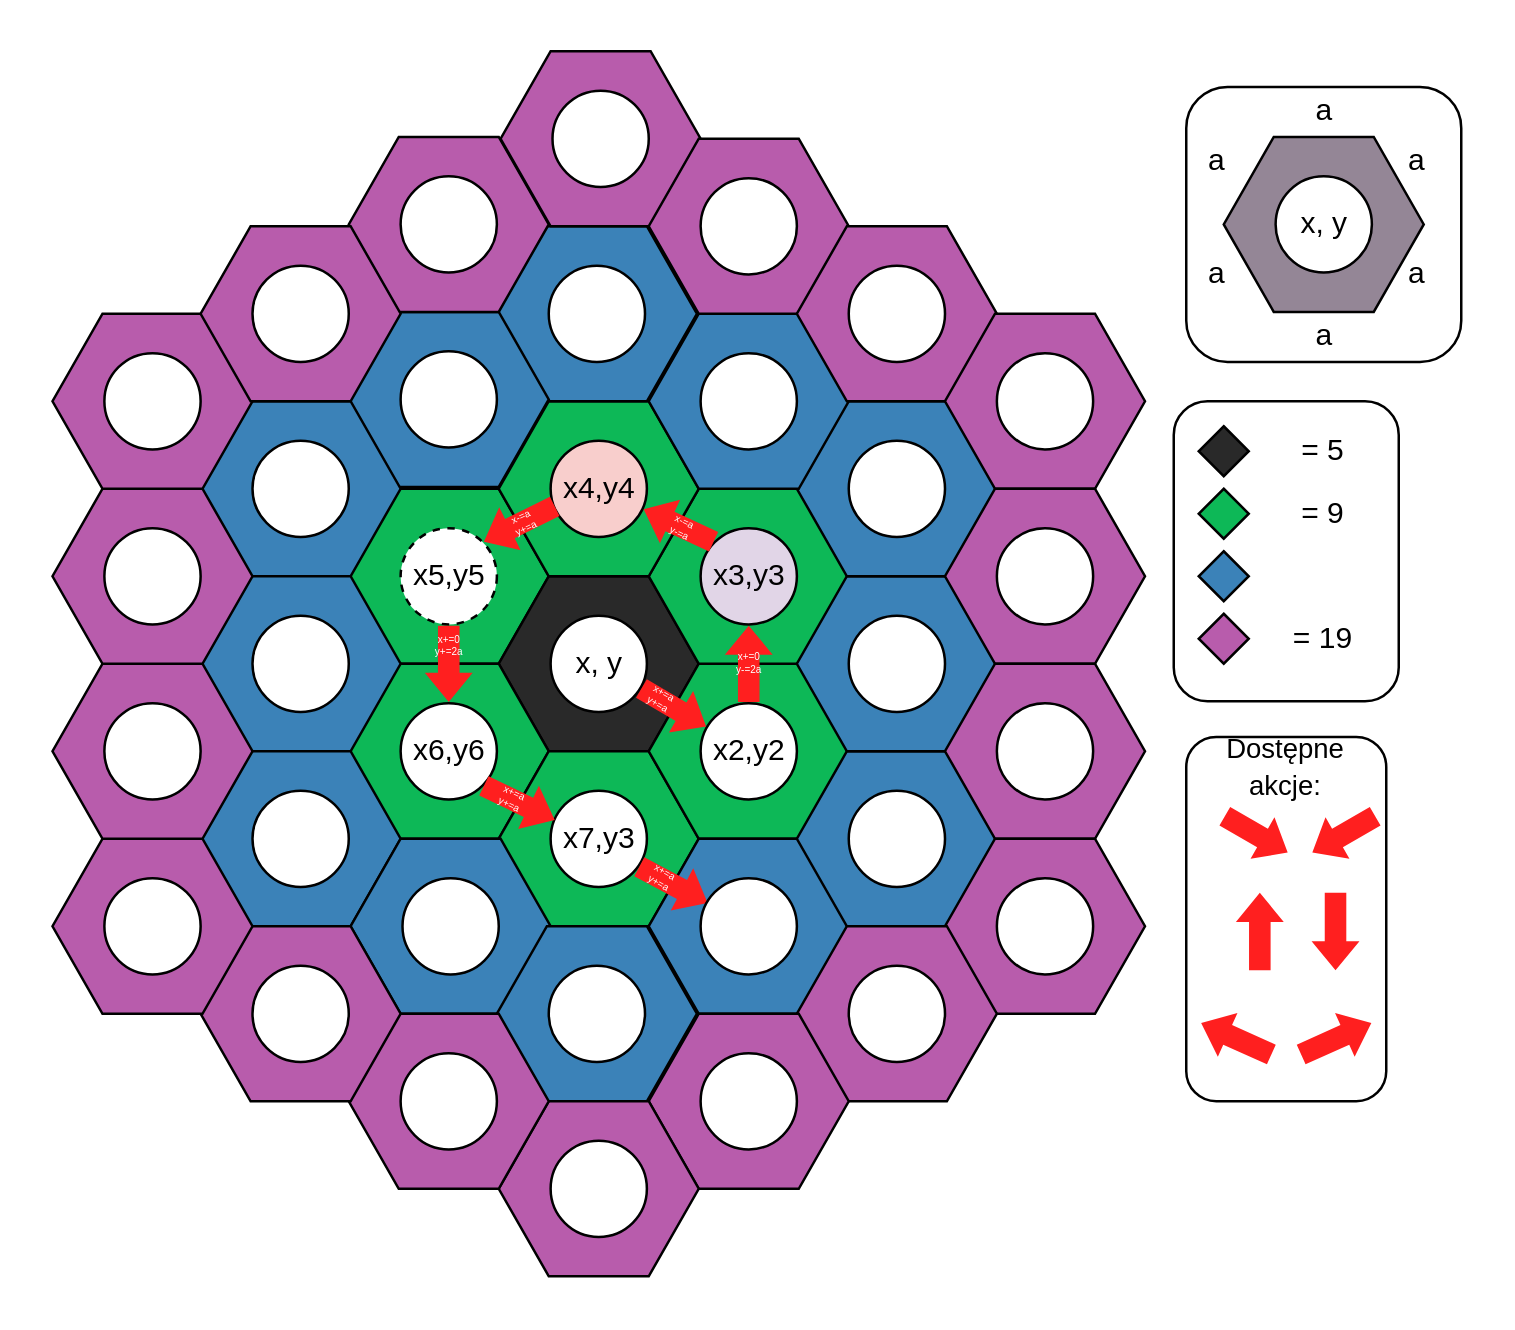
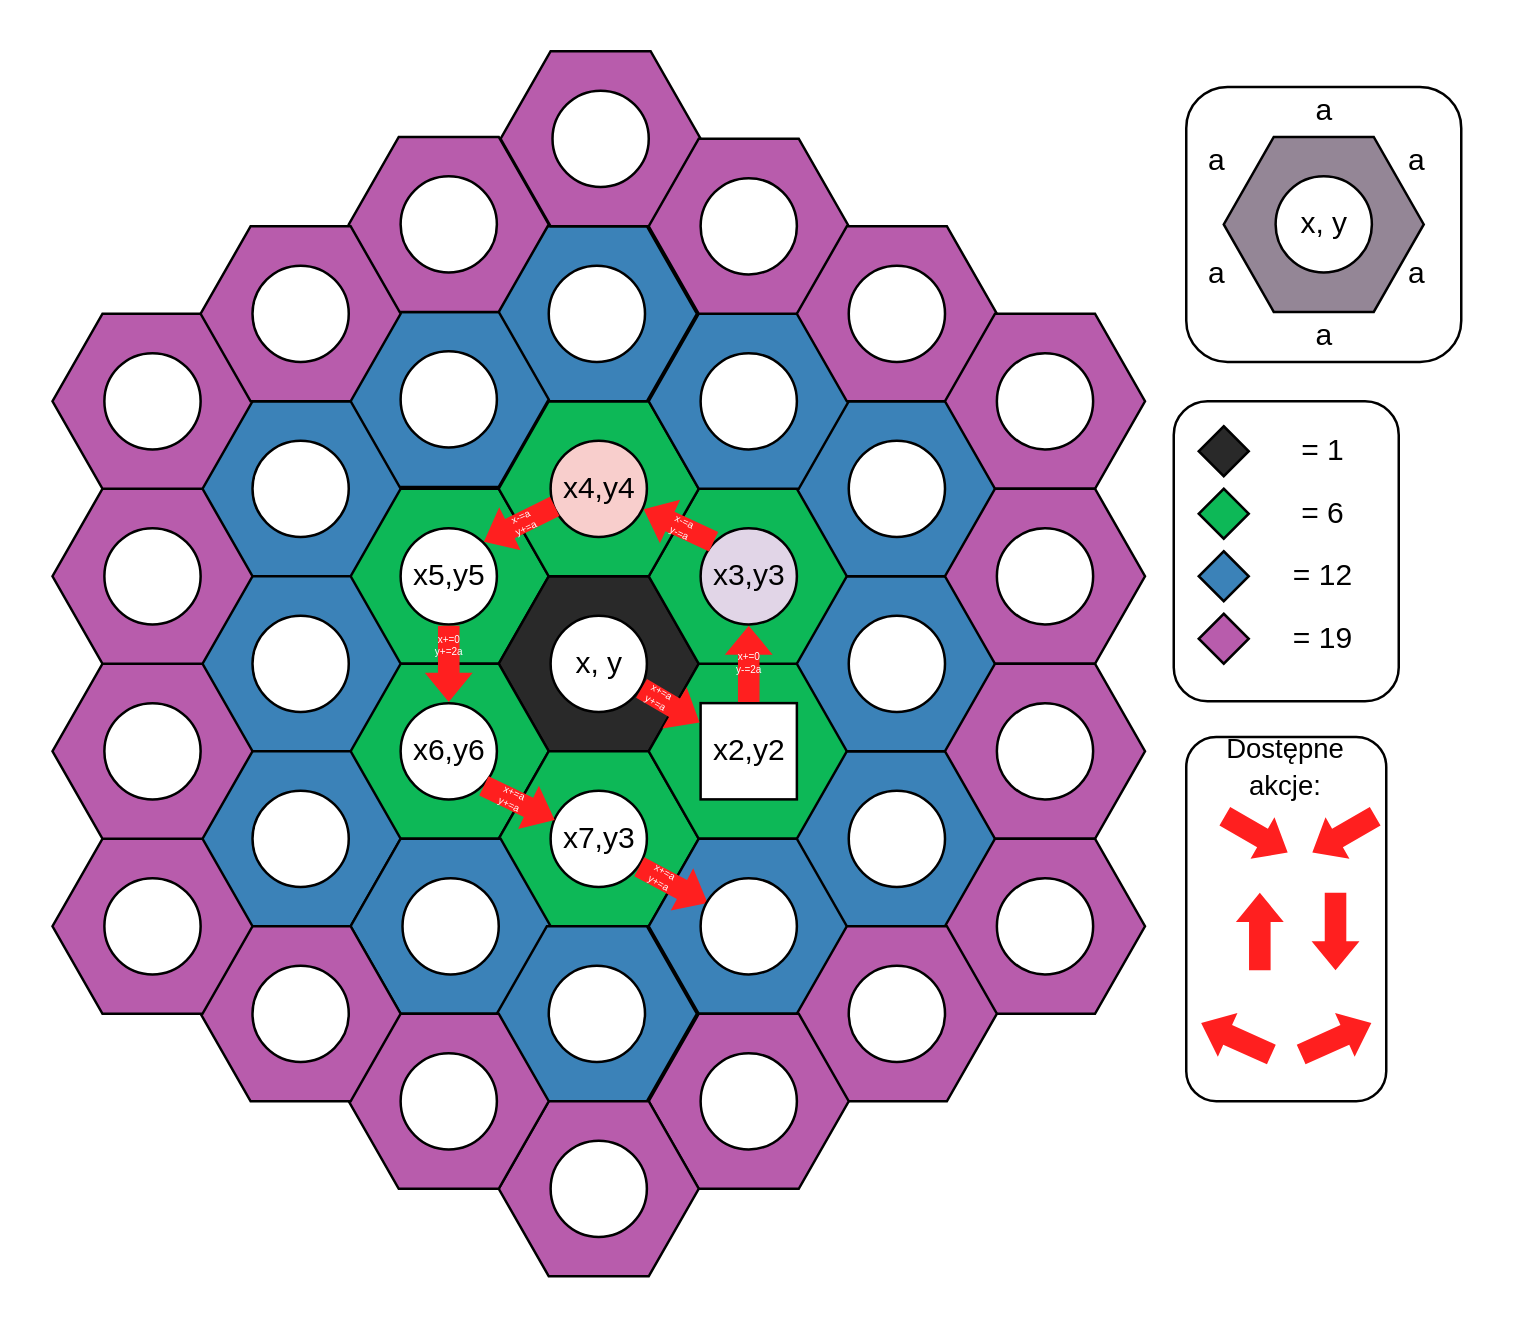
(1324, 451) -> (1324, 451)
(1324, 514) -> (1324, 514)
(449, 576) -> (449, 576)
none -> (1324, 576)
(749, 751) -> (749, 751)
